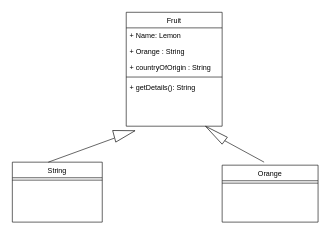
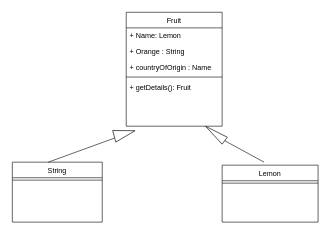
(175, 67) -> (172, 67)
(168, 88) -> (166, 88)
(270, 173) -> (270, 173)
